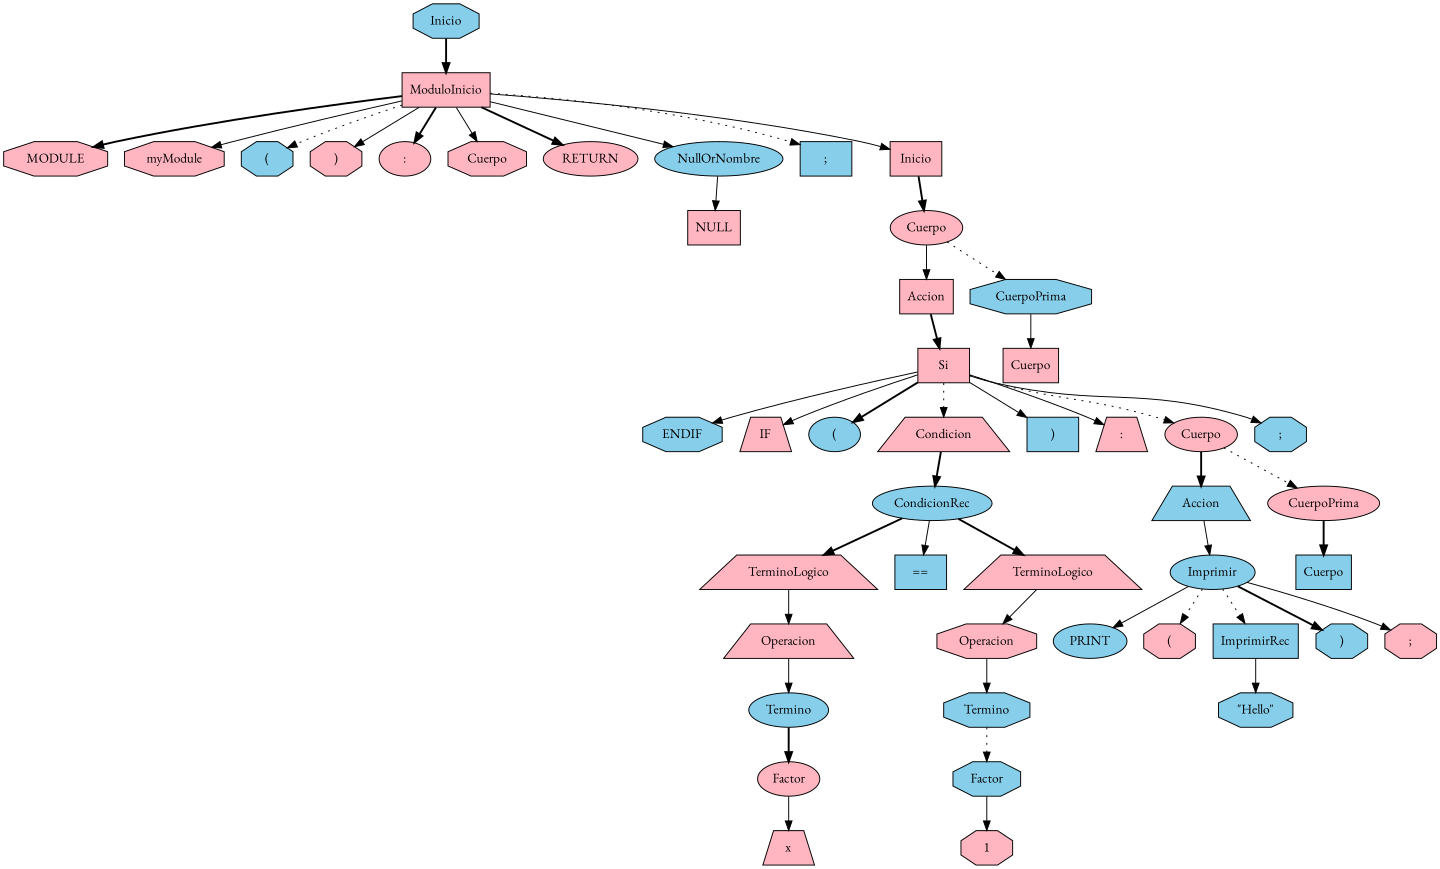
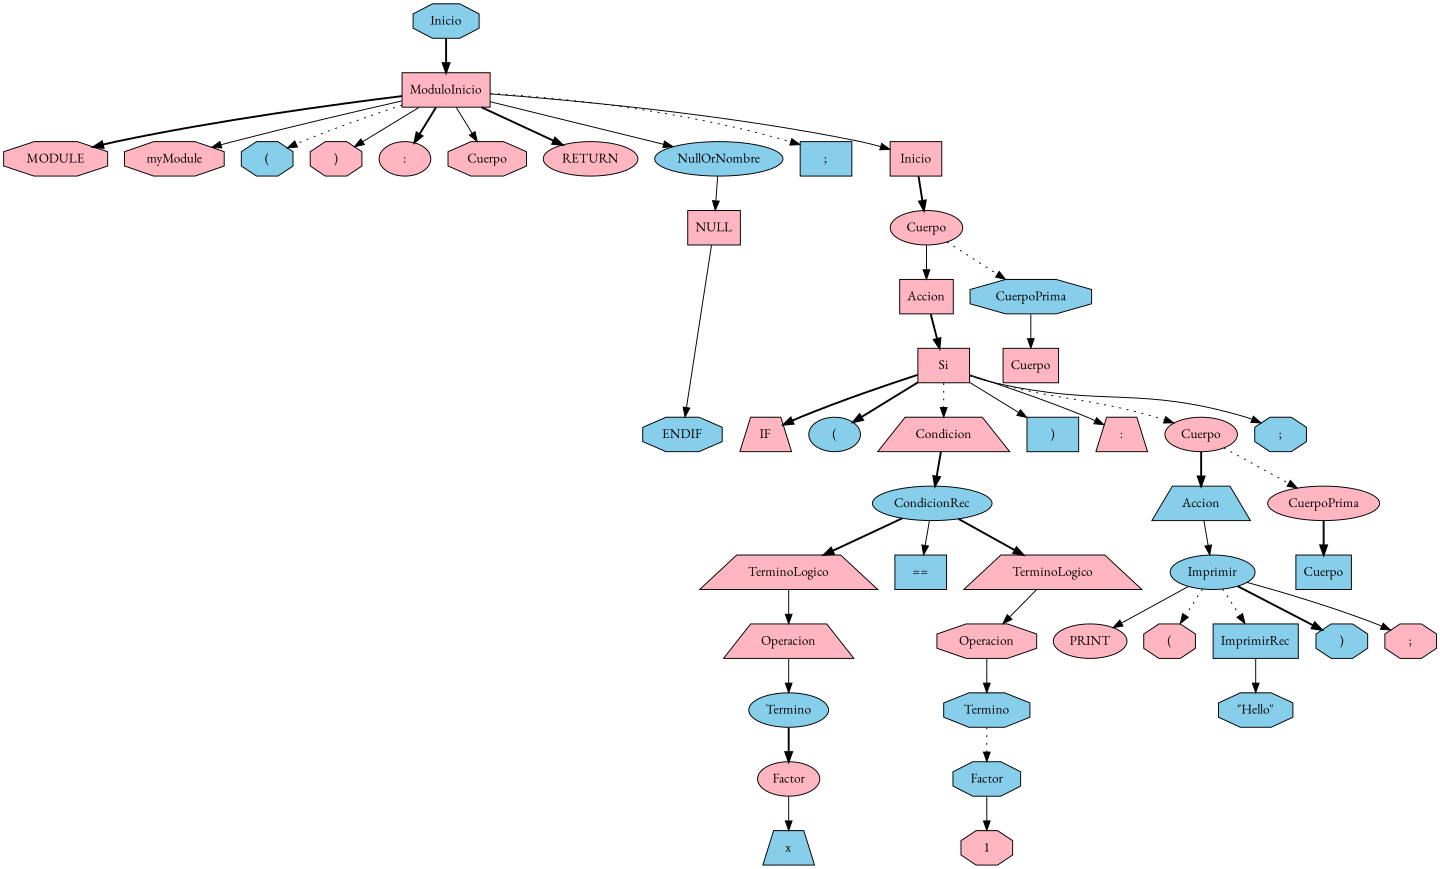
(819, 394) -> (699, 326)
(855, 396) -> (855, 396)
(1090, 641) -> (1090, 641)
(789, 848) -> (789, 848)
